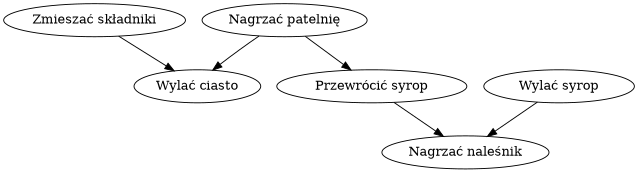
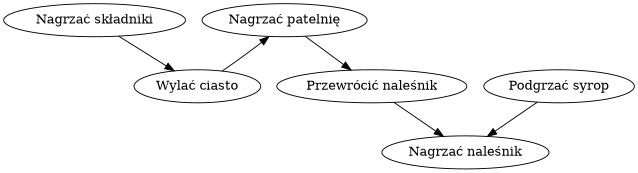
(95, 20) -> (95, 20)
(239, 50) -> (242, 57)
(372, 86) -> (372, 86)
(559, 86) -> (559, 86)
